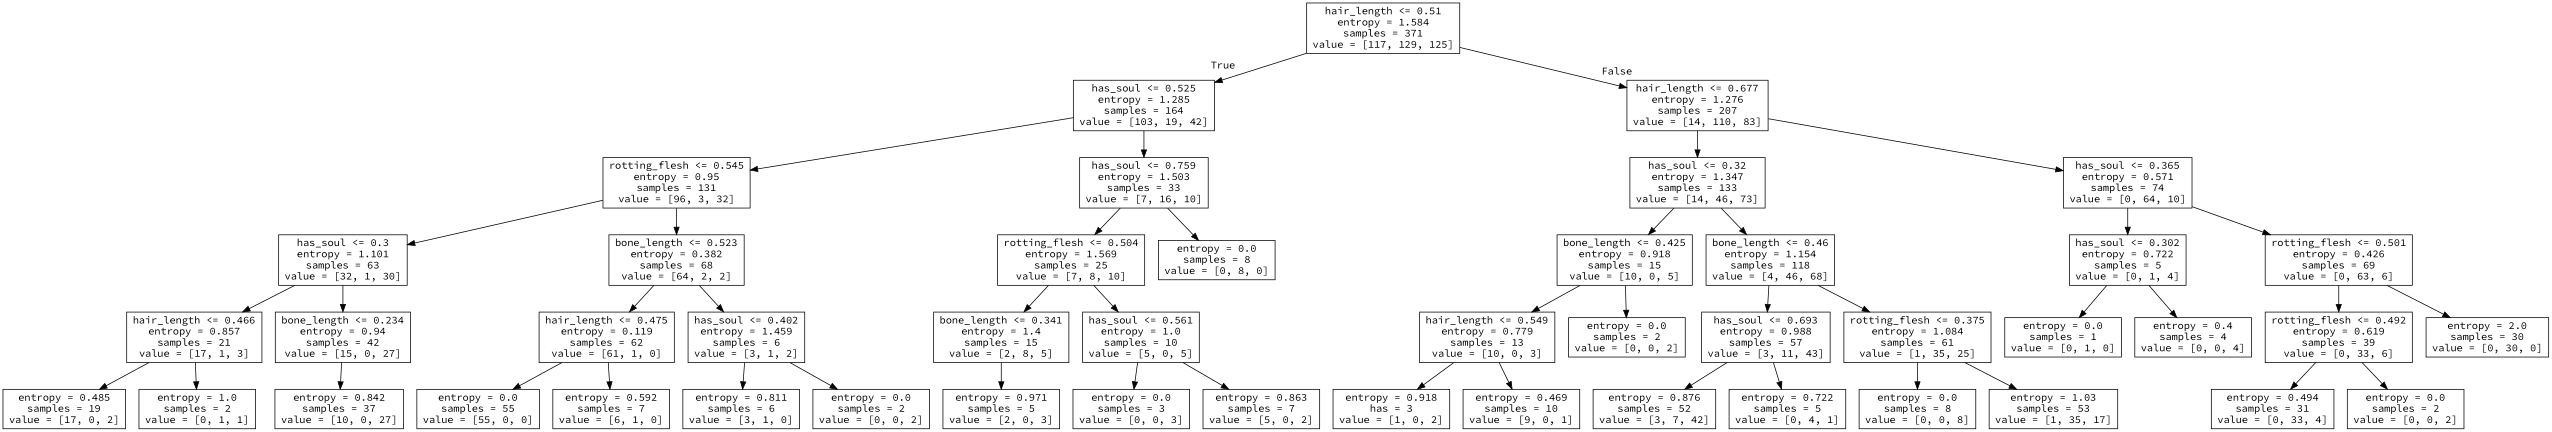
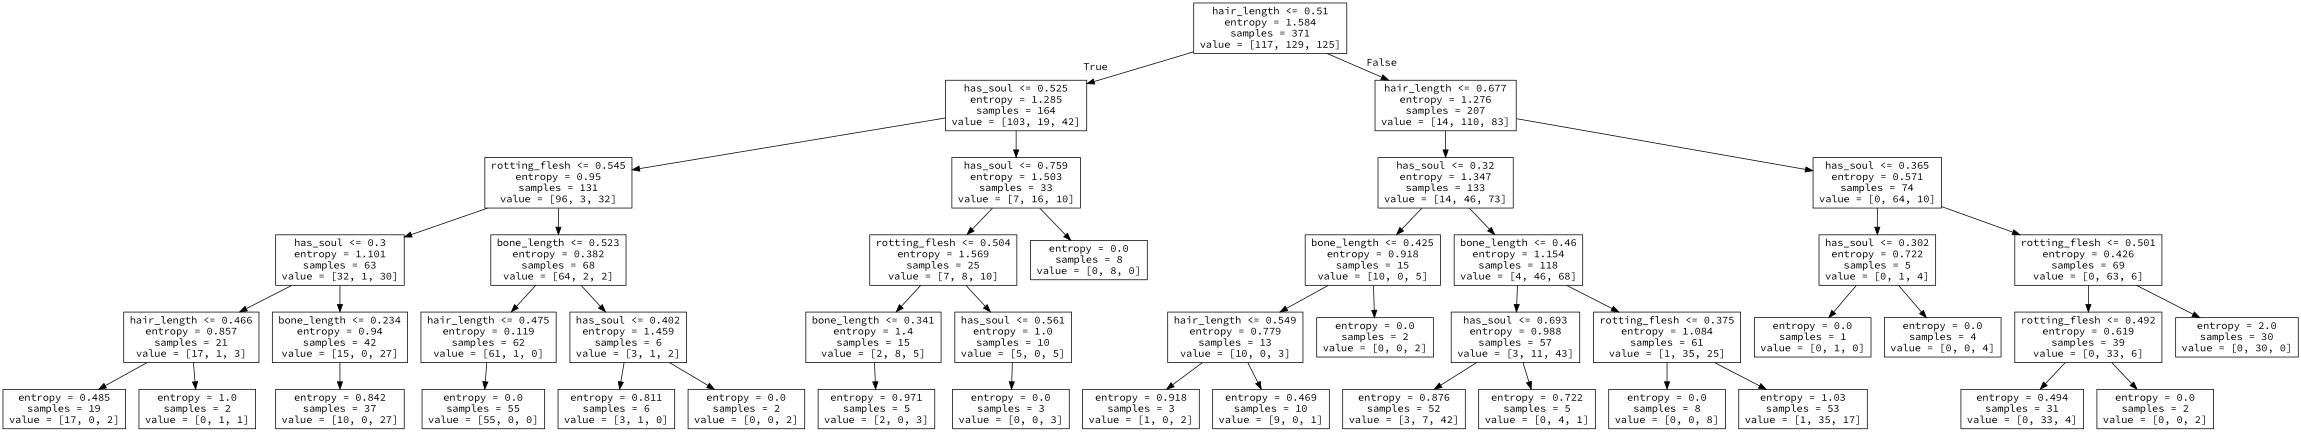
(2193, 337) -> (1943, 337)
(611, 409) -> none
(1261, 409) -> none
(1391, 409) -> (1141, 409)
